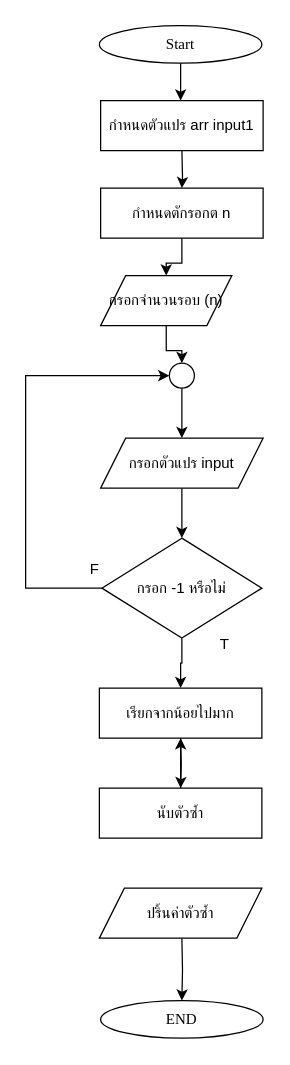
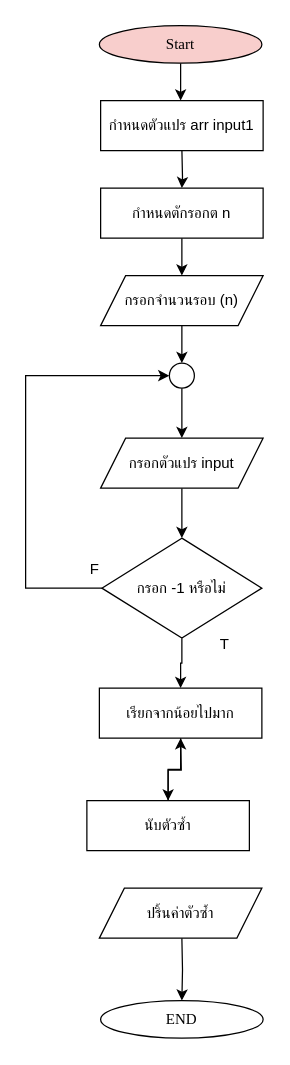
(181, 44) -> (181, 44)
(166, 301) -> (182, 301)
(181, 813) -> (168, 826)
